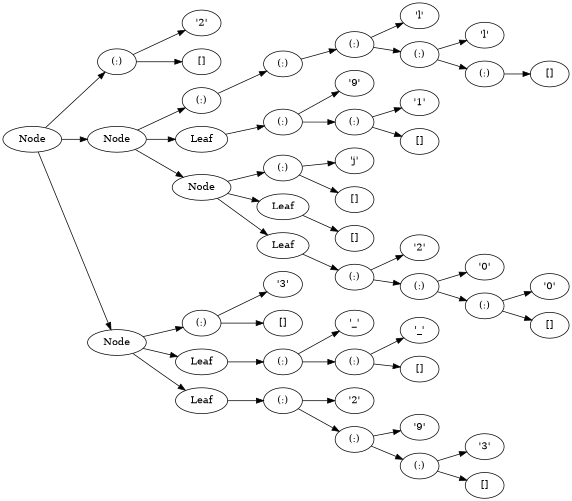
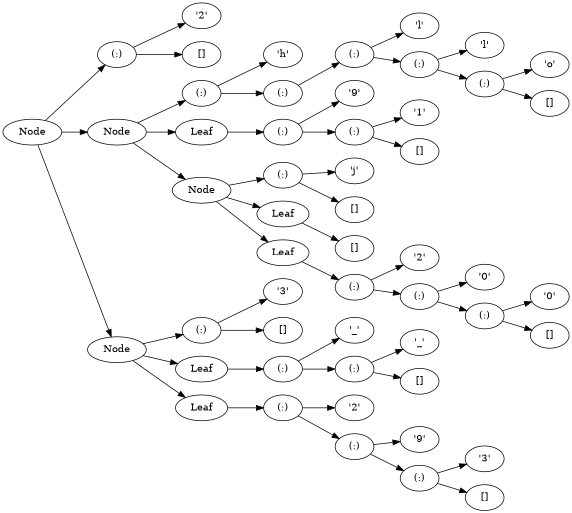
none -> (283, 55)
none -> (550, 65)
